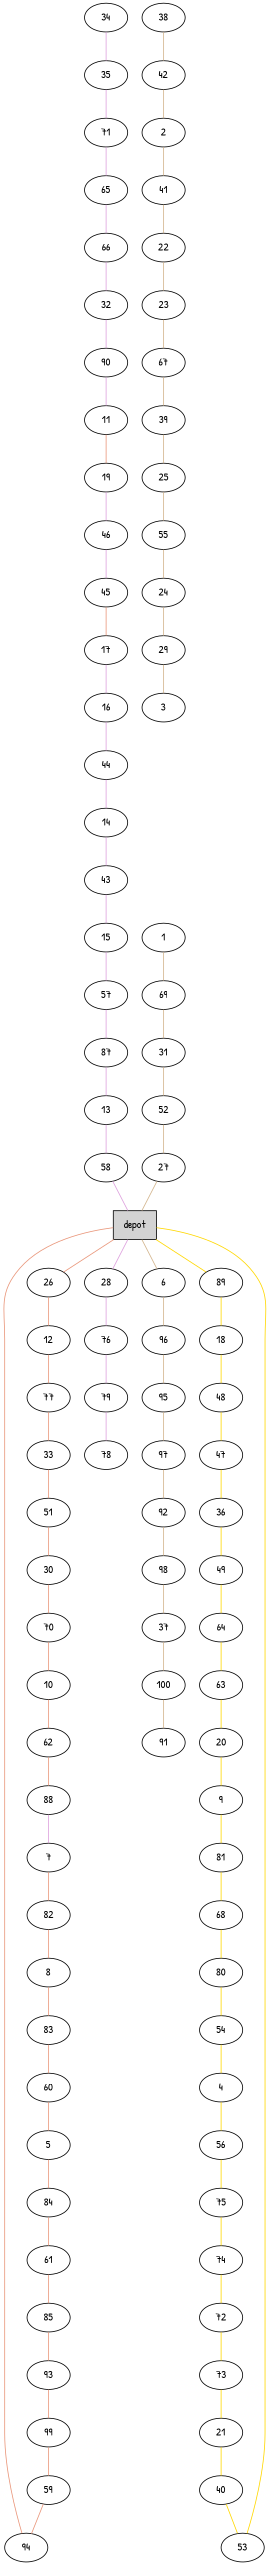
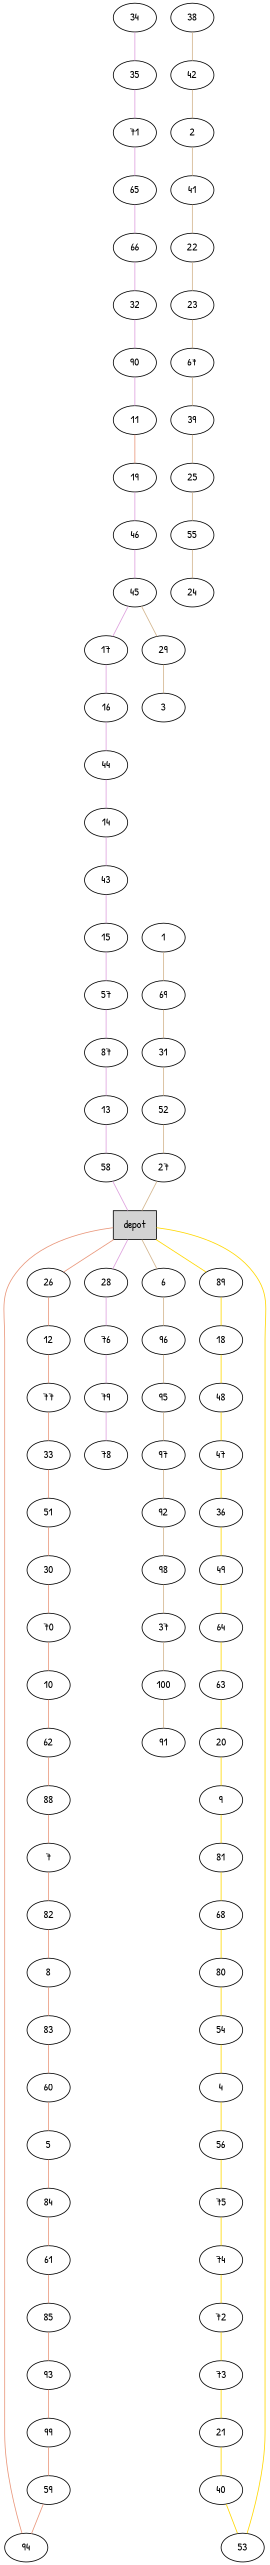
(106, 621) -> (120, 621)
(164, 621) -> (149, 621)
(49, 1829) -> (49, 1829)
